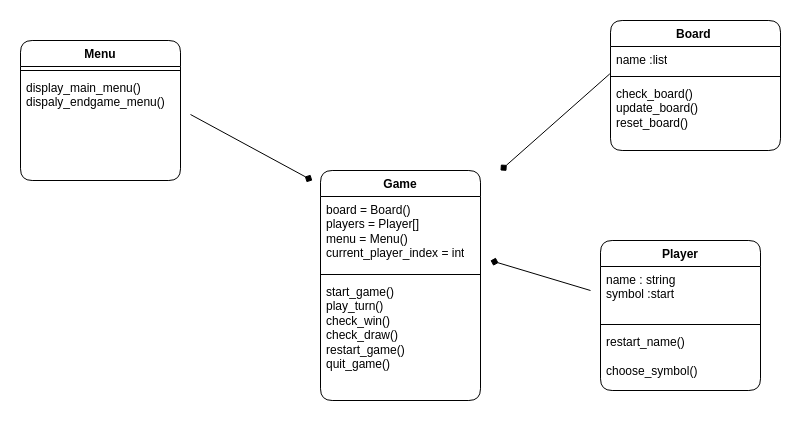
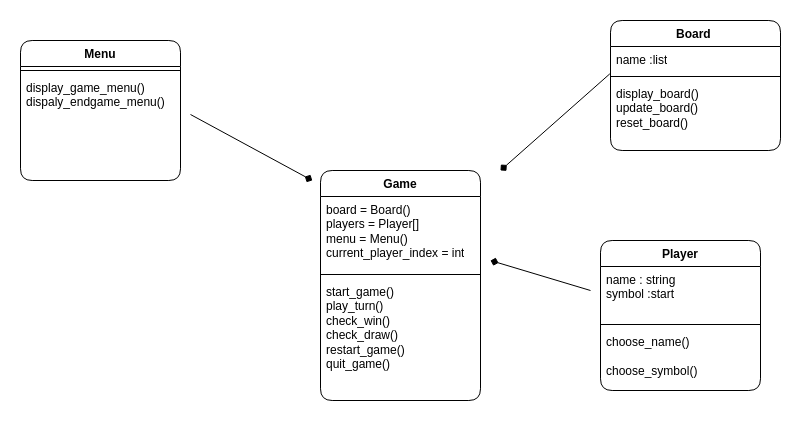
(97, 96) -> (97, 96)
(664, 109) -> (664, 109)
(655, 350) -> (655, 350)
